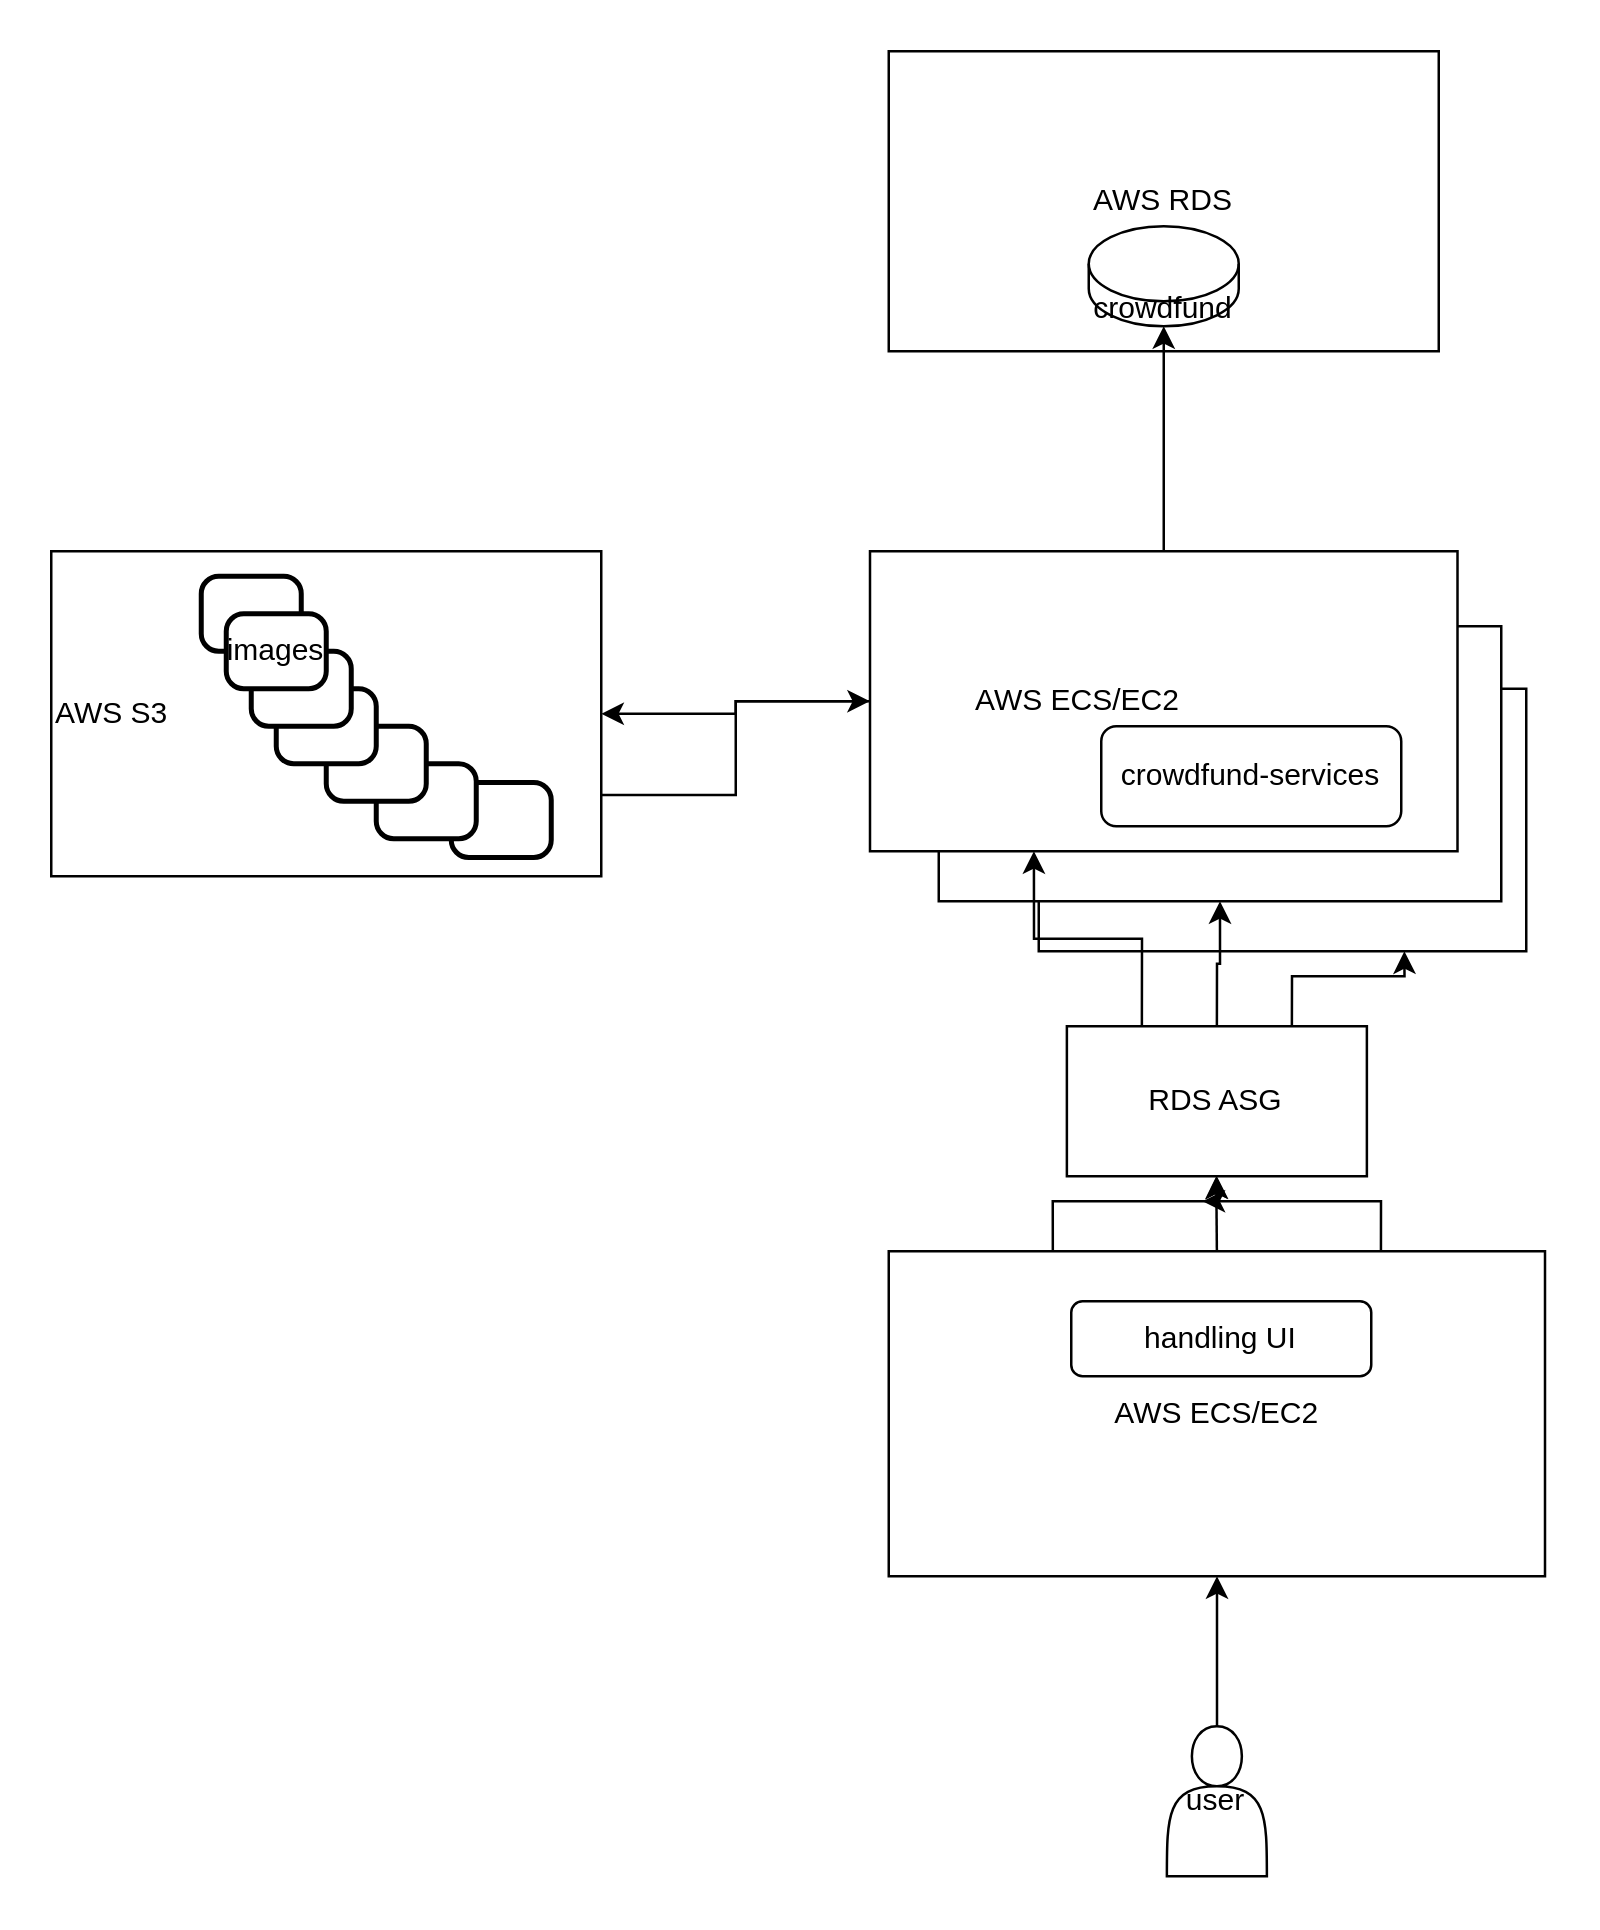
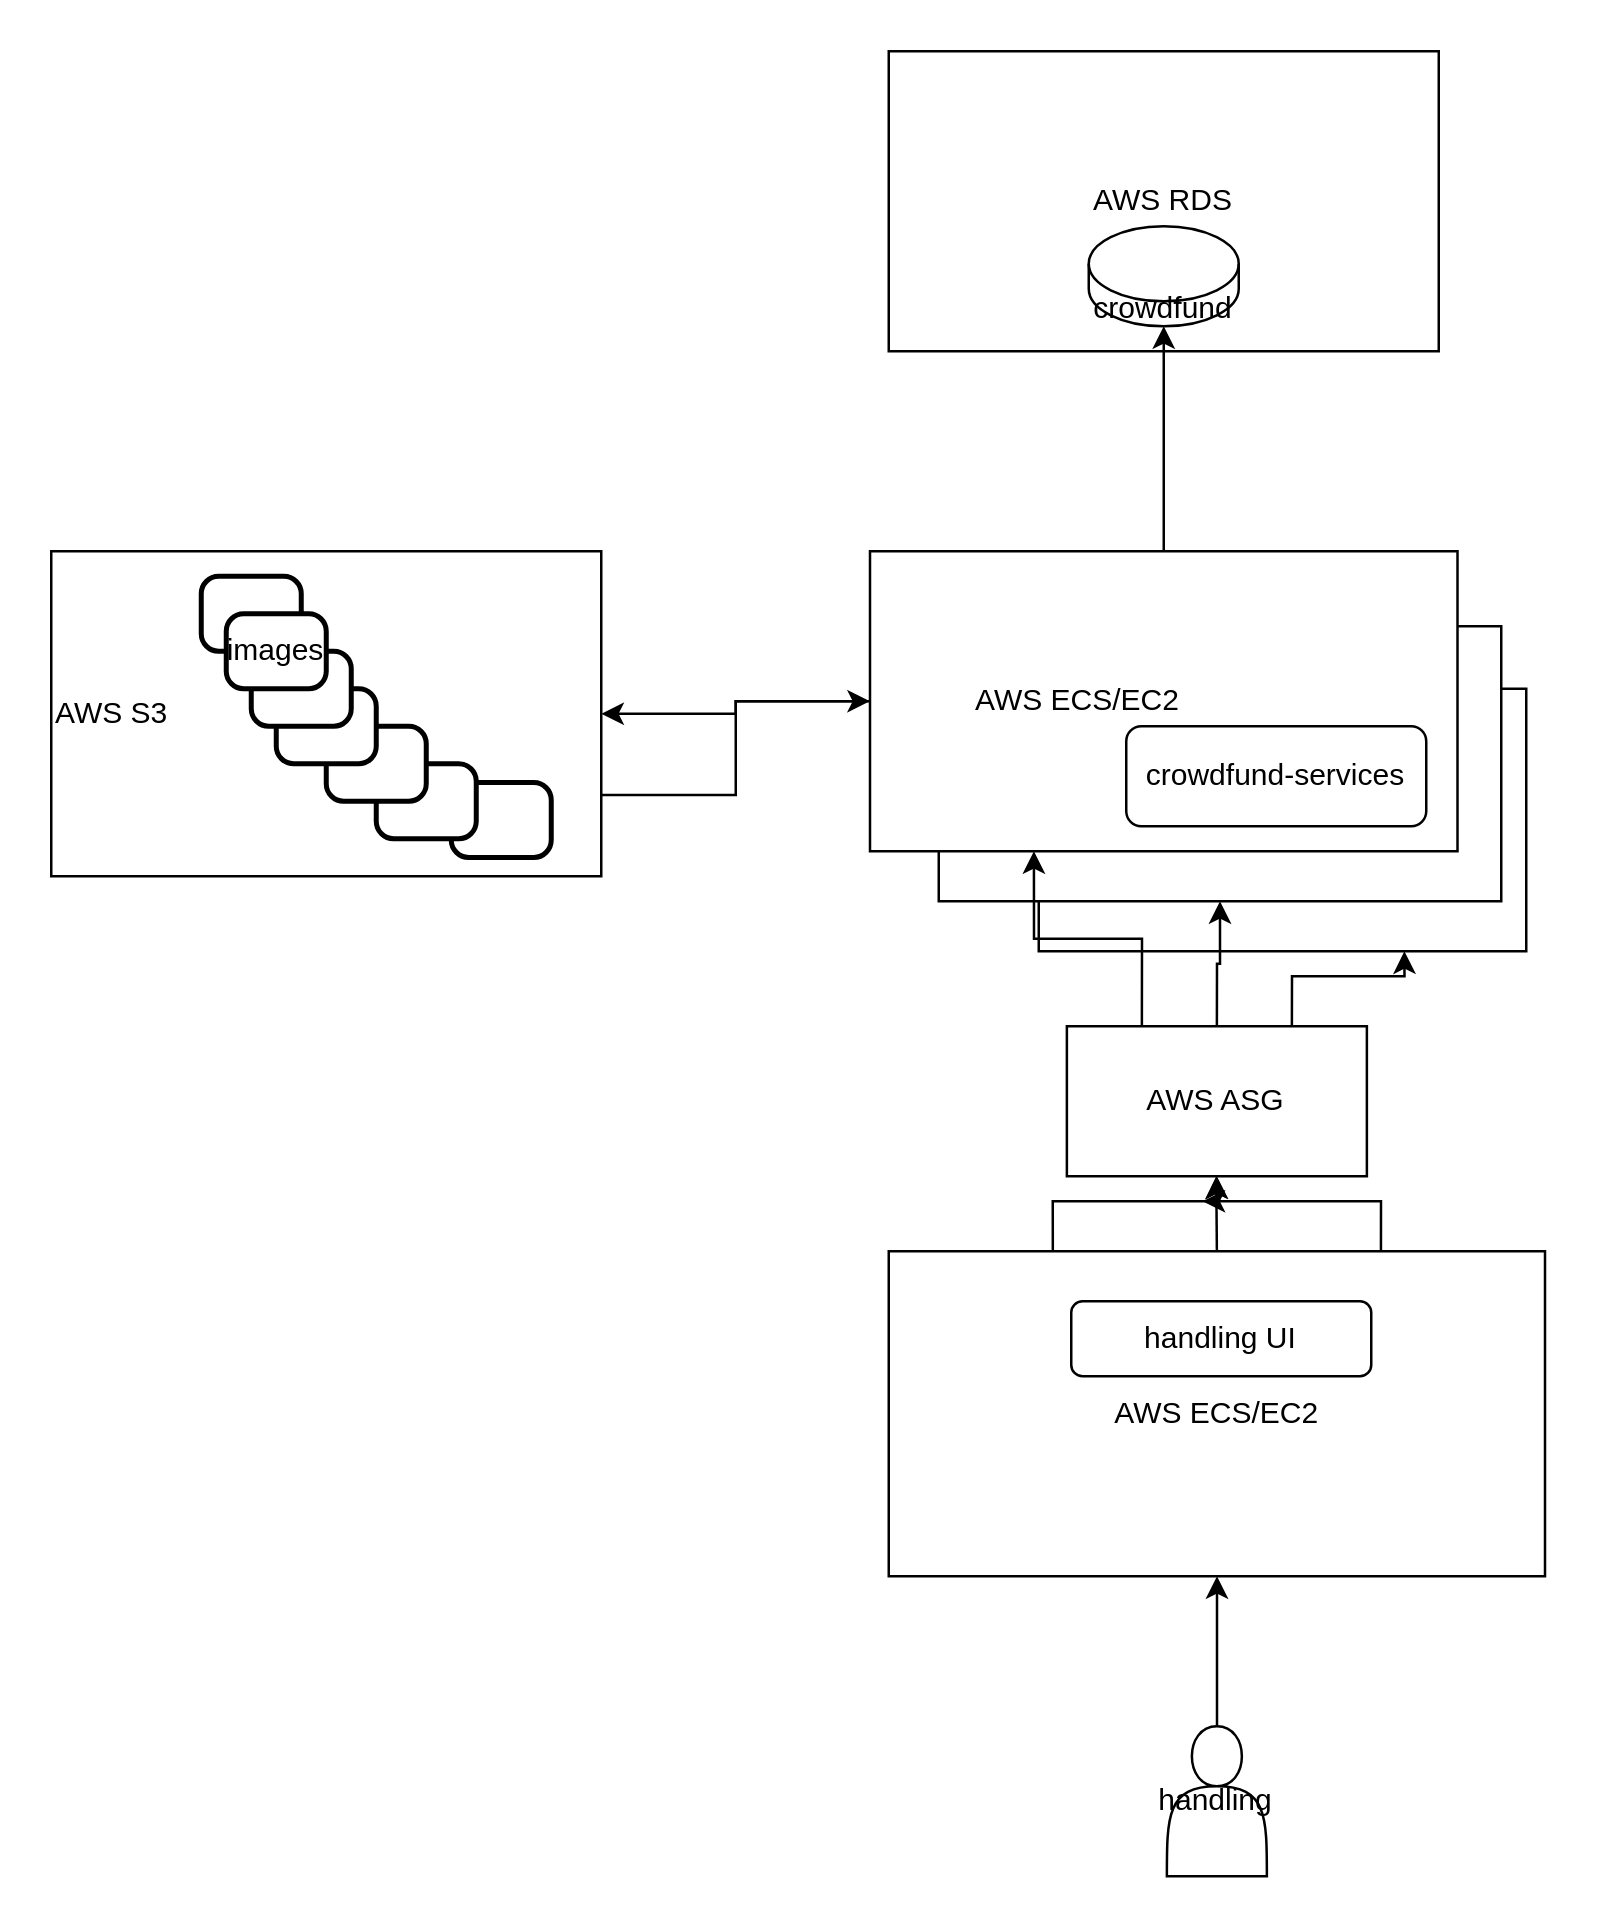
(1251, 776) -> (1276, 776)
(1216, 1101) -> (1216, 1101)
(1216, 1801) -> (1216, 1801)
